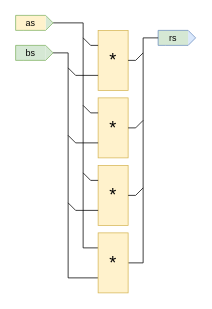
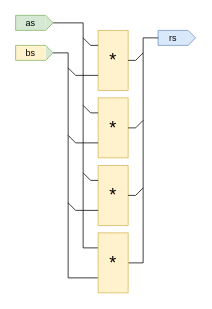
(30, 23) -> (30, 23)
(173, 38) -> (173, 38)
(30, 53) -> (30, 53)
